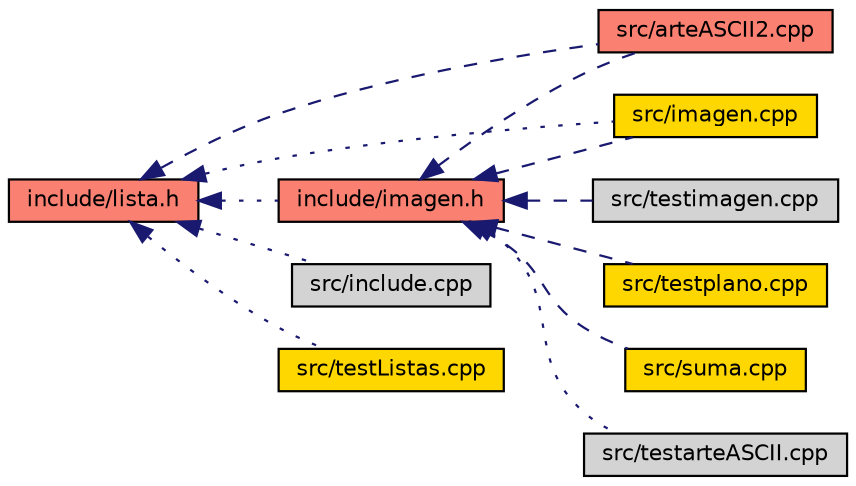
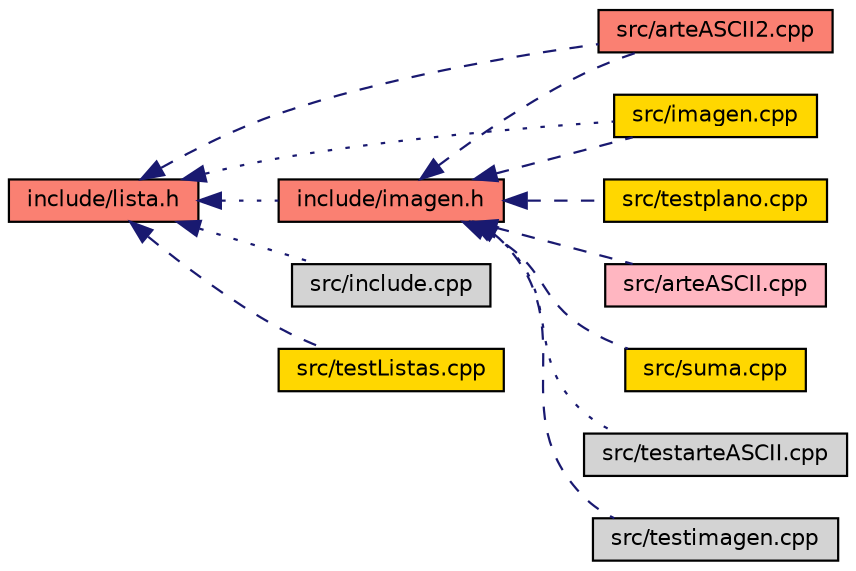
none -> (716, 285)
(232, 299) -> (232, 299)
